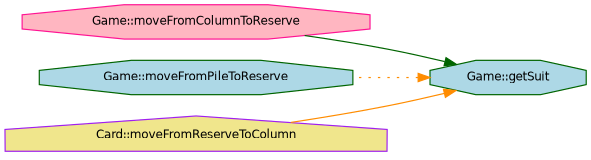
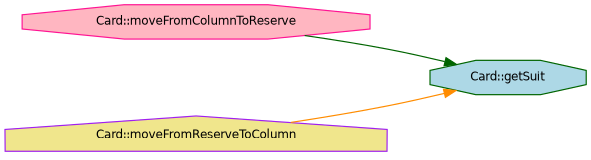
(196, 22) -> (196, 22)
(196, 78) -> none
(508, 78) -> (508, 78)
